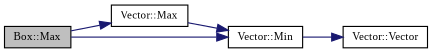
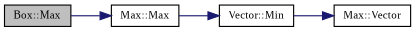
(150, 16) -> (145, 16)
(144, 37) -> none
(385, 37) -> (372, 16)
